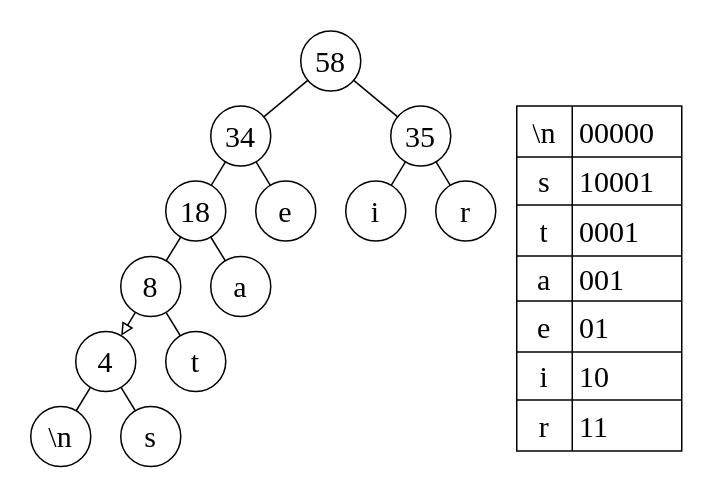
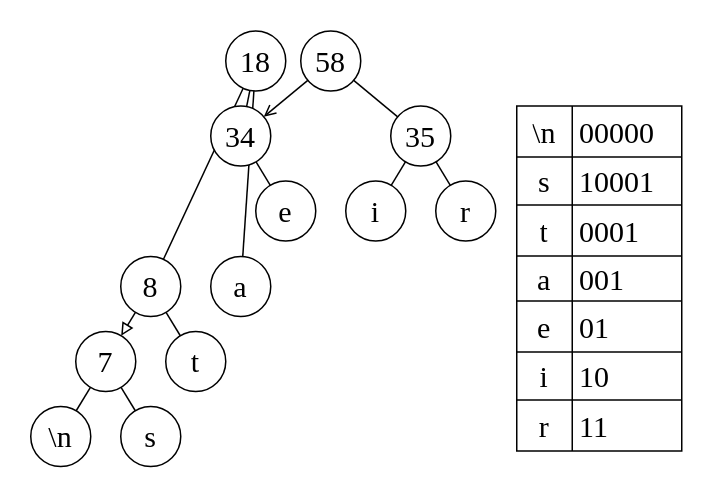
(268, 113) -> (269, 112)
(196, 211) -> (256, 61)
(106, 361) -> (106, 361)
